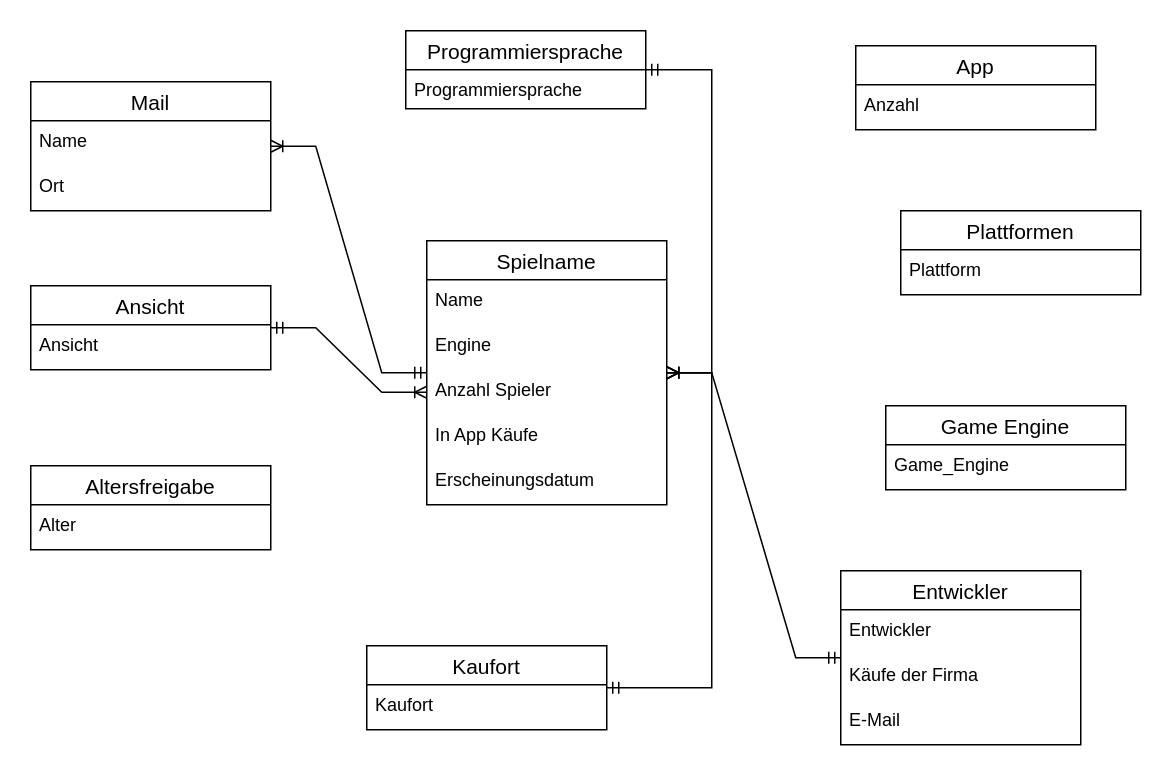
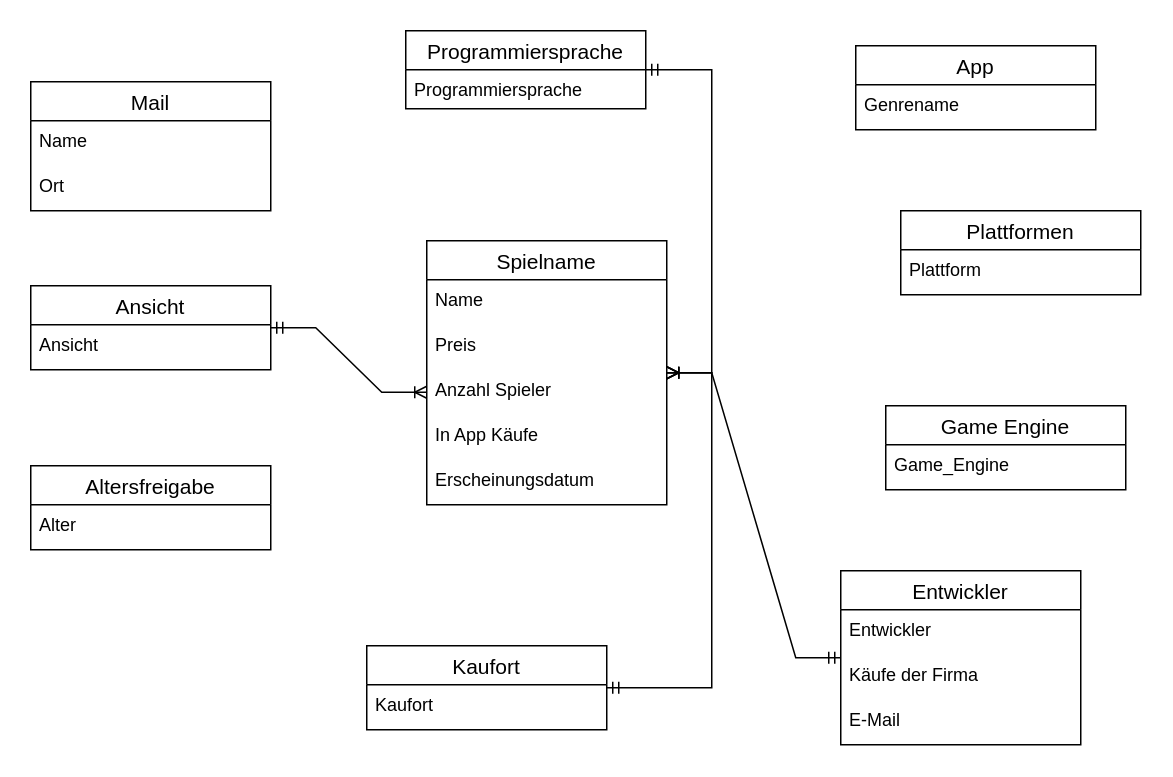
(892, 105) -> (909, 105)
(349, 259) -> none
(463, 345) -> (458, 345)
